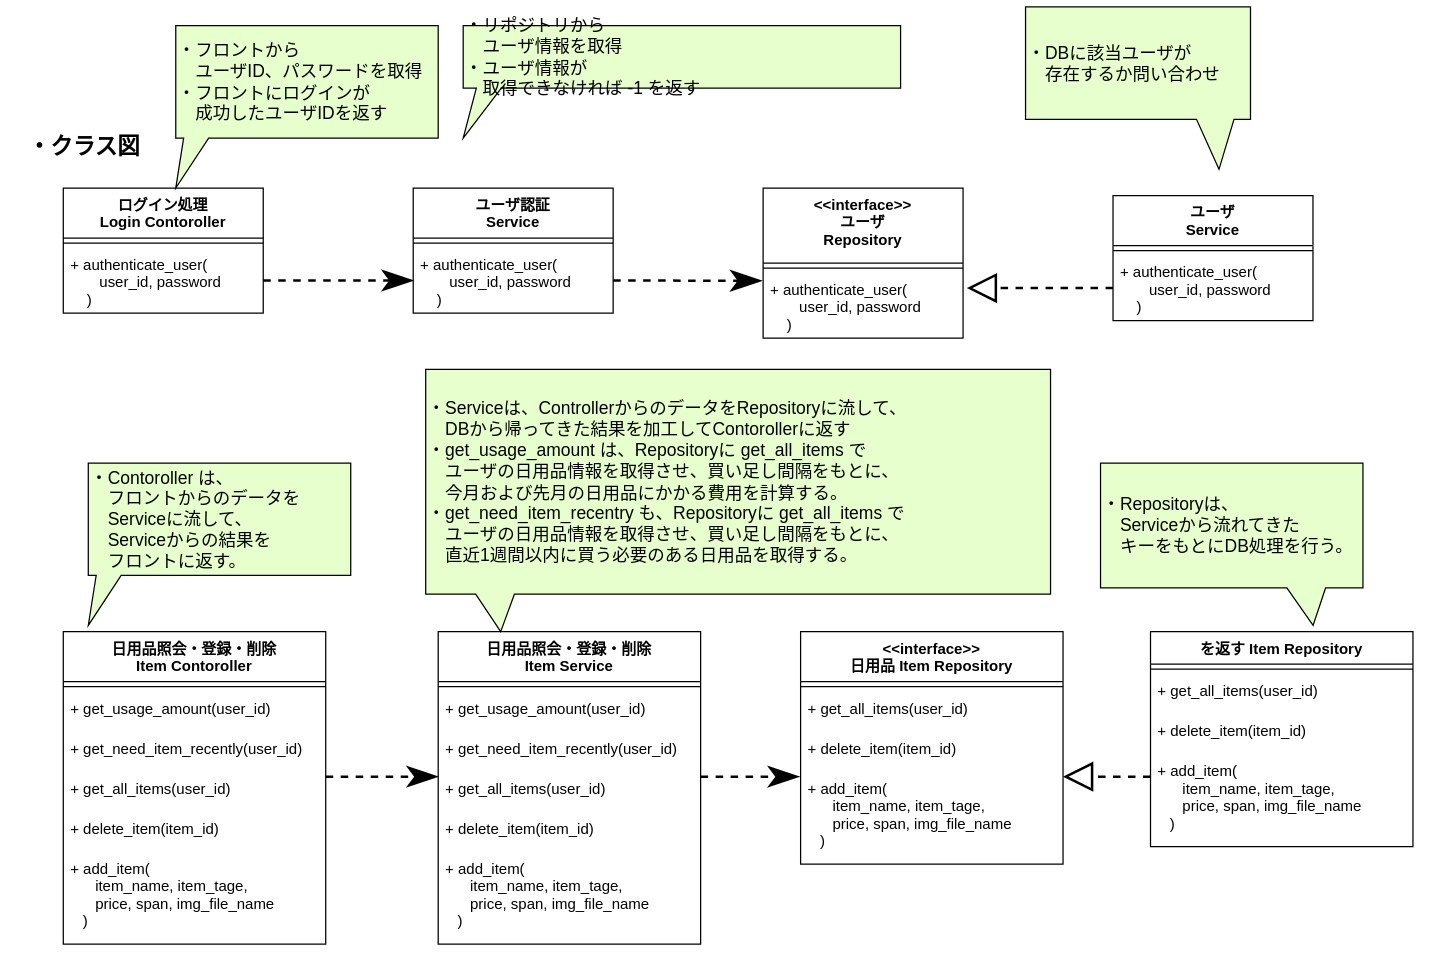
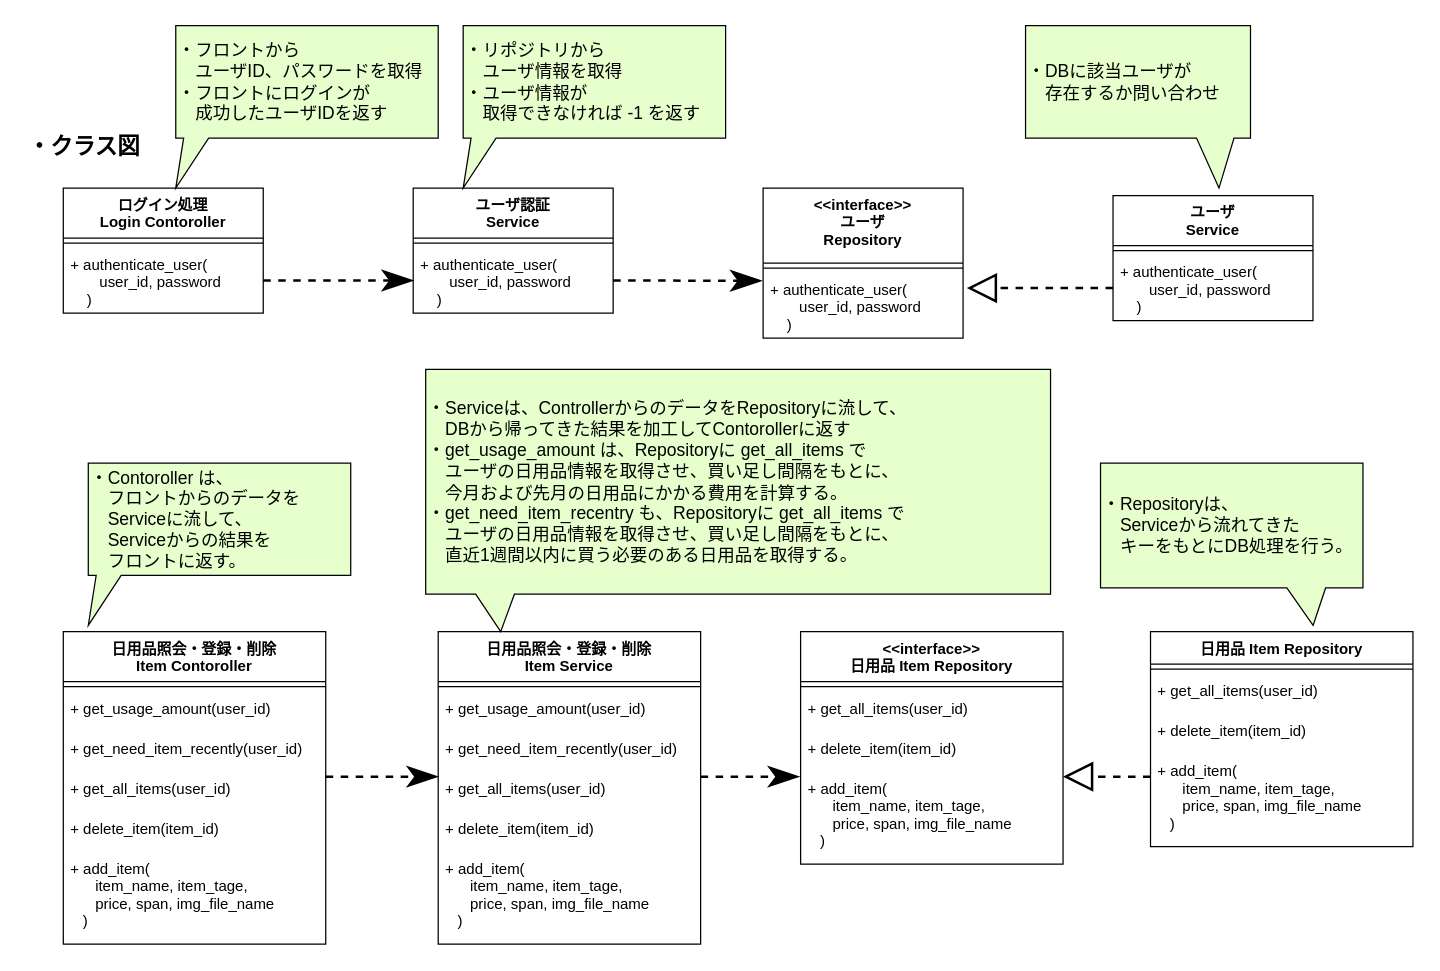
(682, 82) -> (594, 107)
(1138, 88) -> (1138, 107)
(1281, 649) -> (1281, 649)
